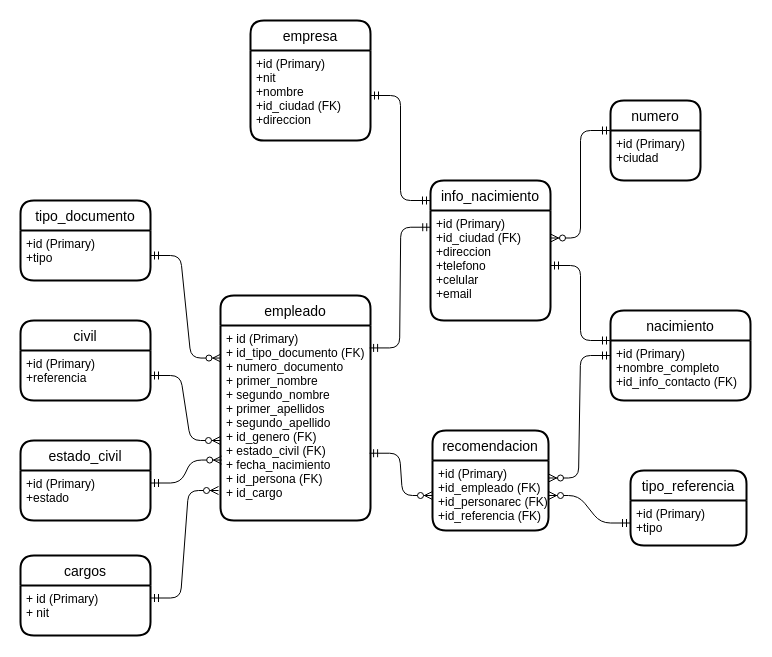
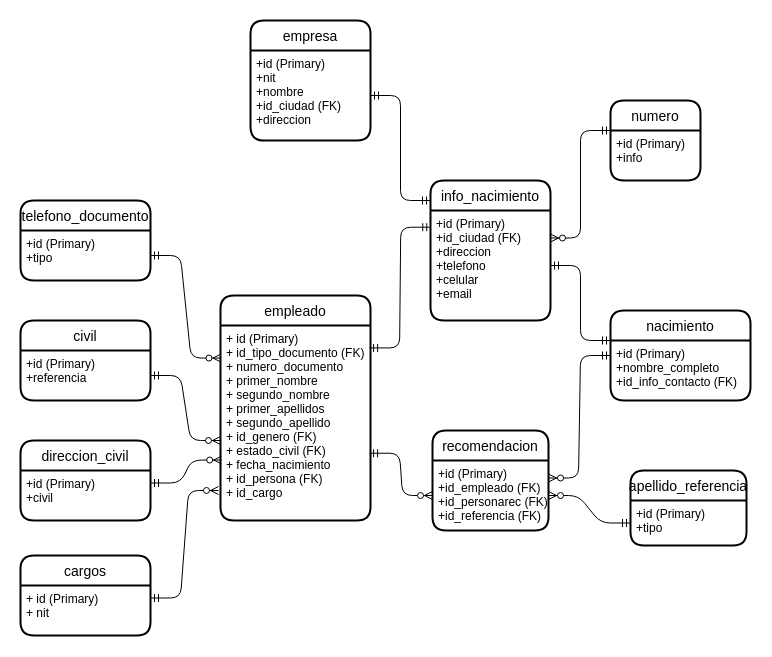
(657, 144) -> (657, 144)
(85, 216) -> (85, 216)
(85, 456) -> (85, 456)
(67, 484) -> (67, 484)
(688, 486) -> (688, 486)
